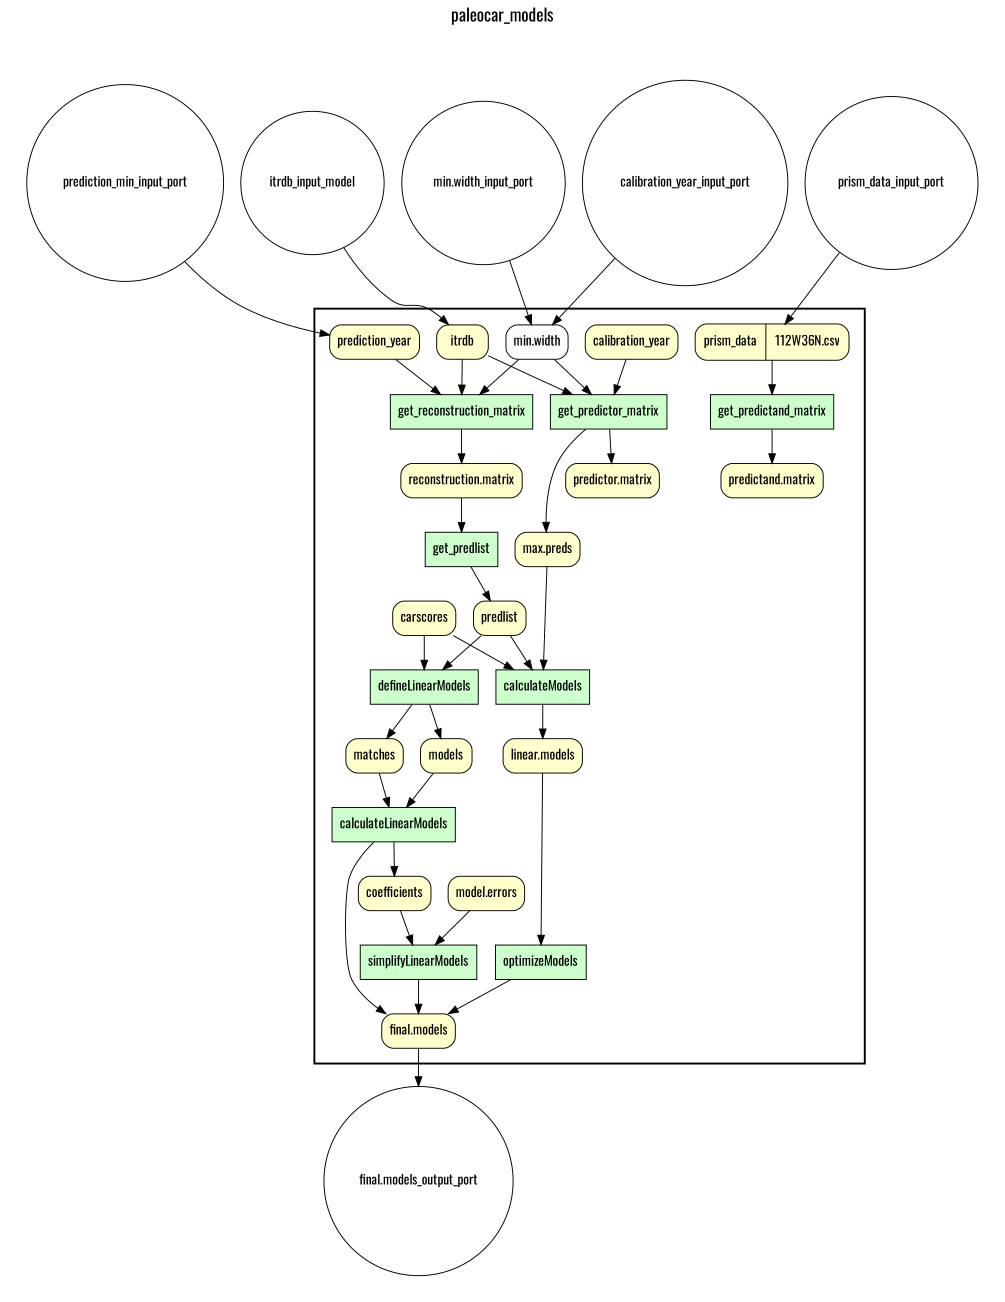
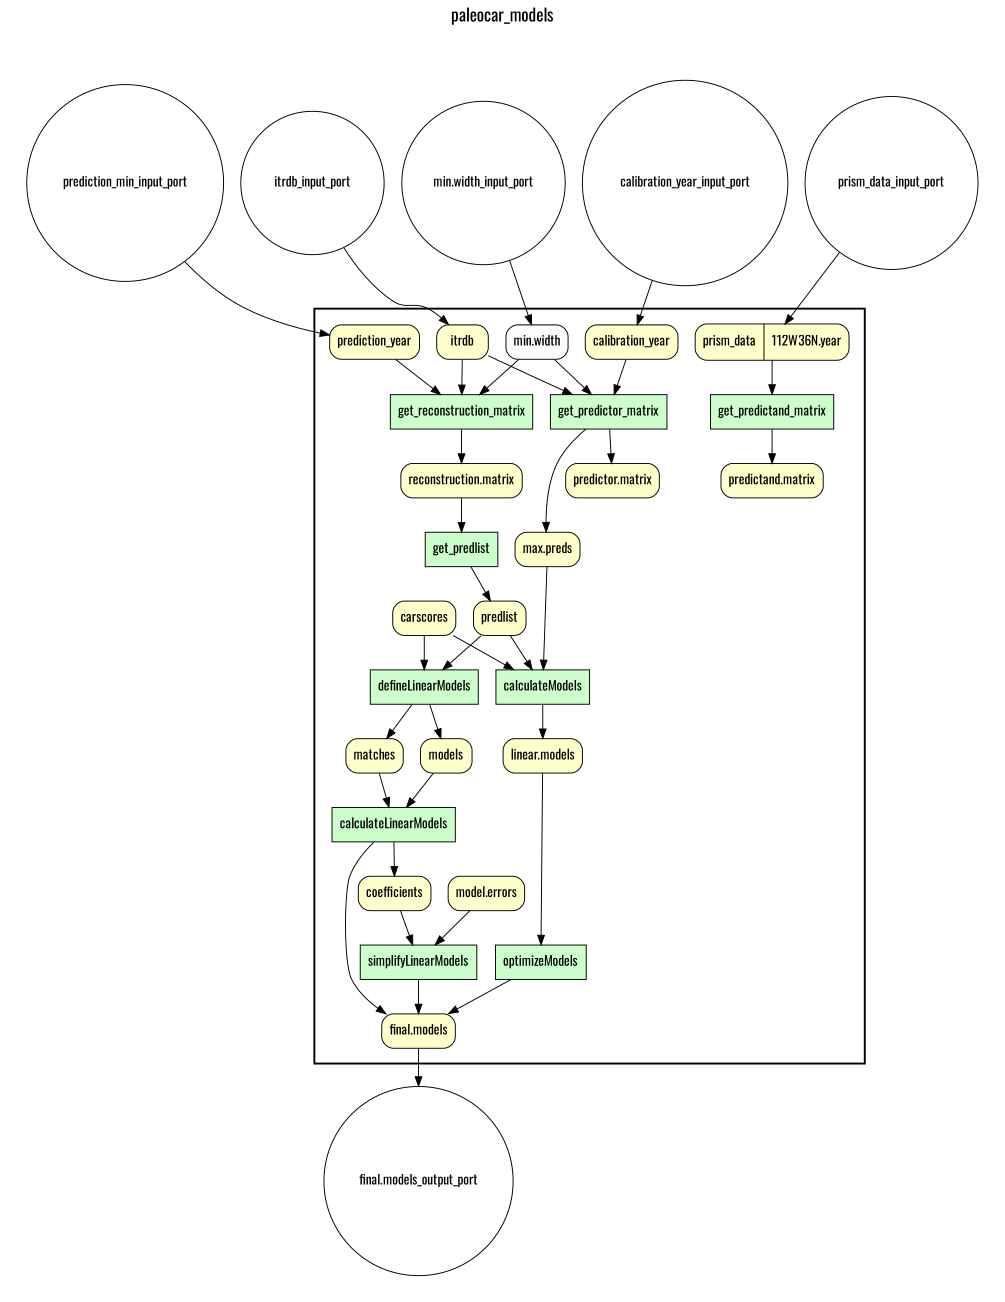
(312, 183) -> (312, 183)
(589, 286) -> (646, 298)
(807, 342) -> (806, 342)
